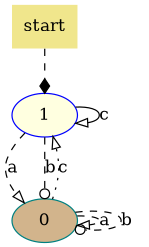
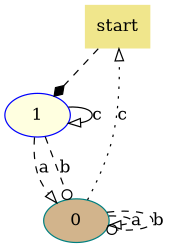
(58, 174) -> (114, 133)
